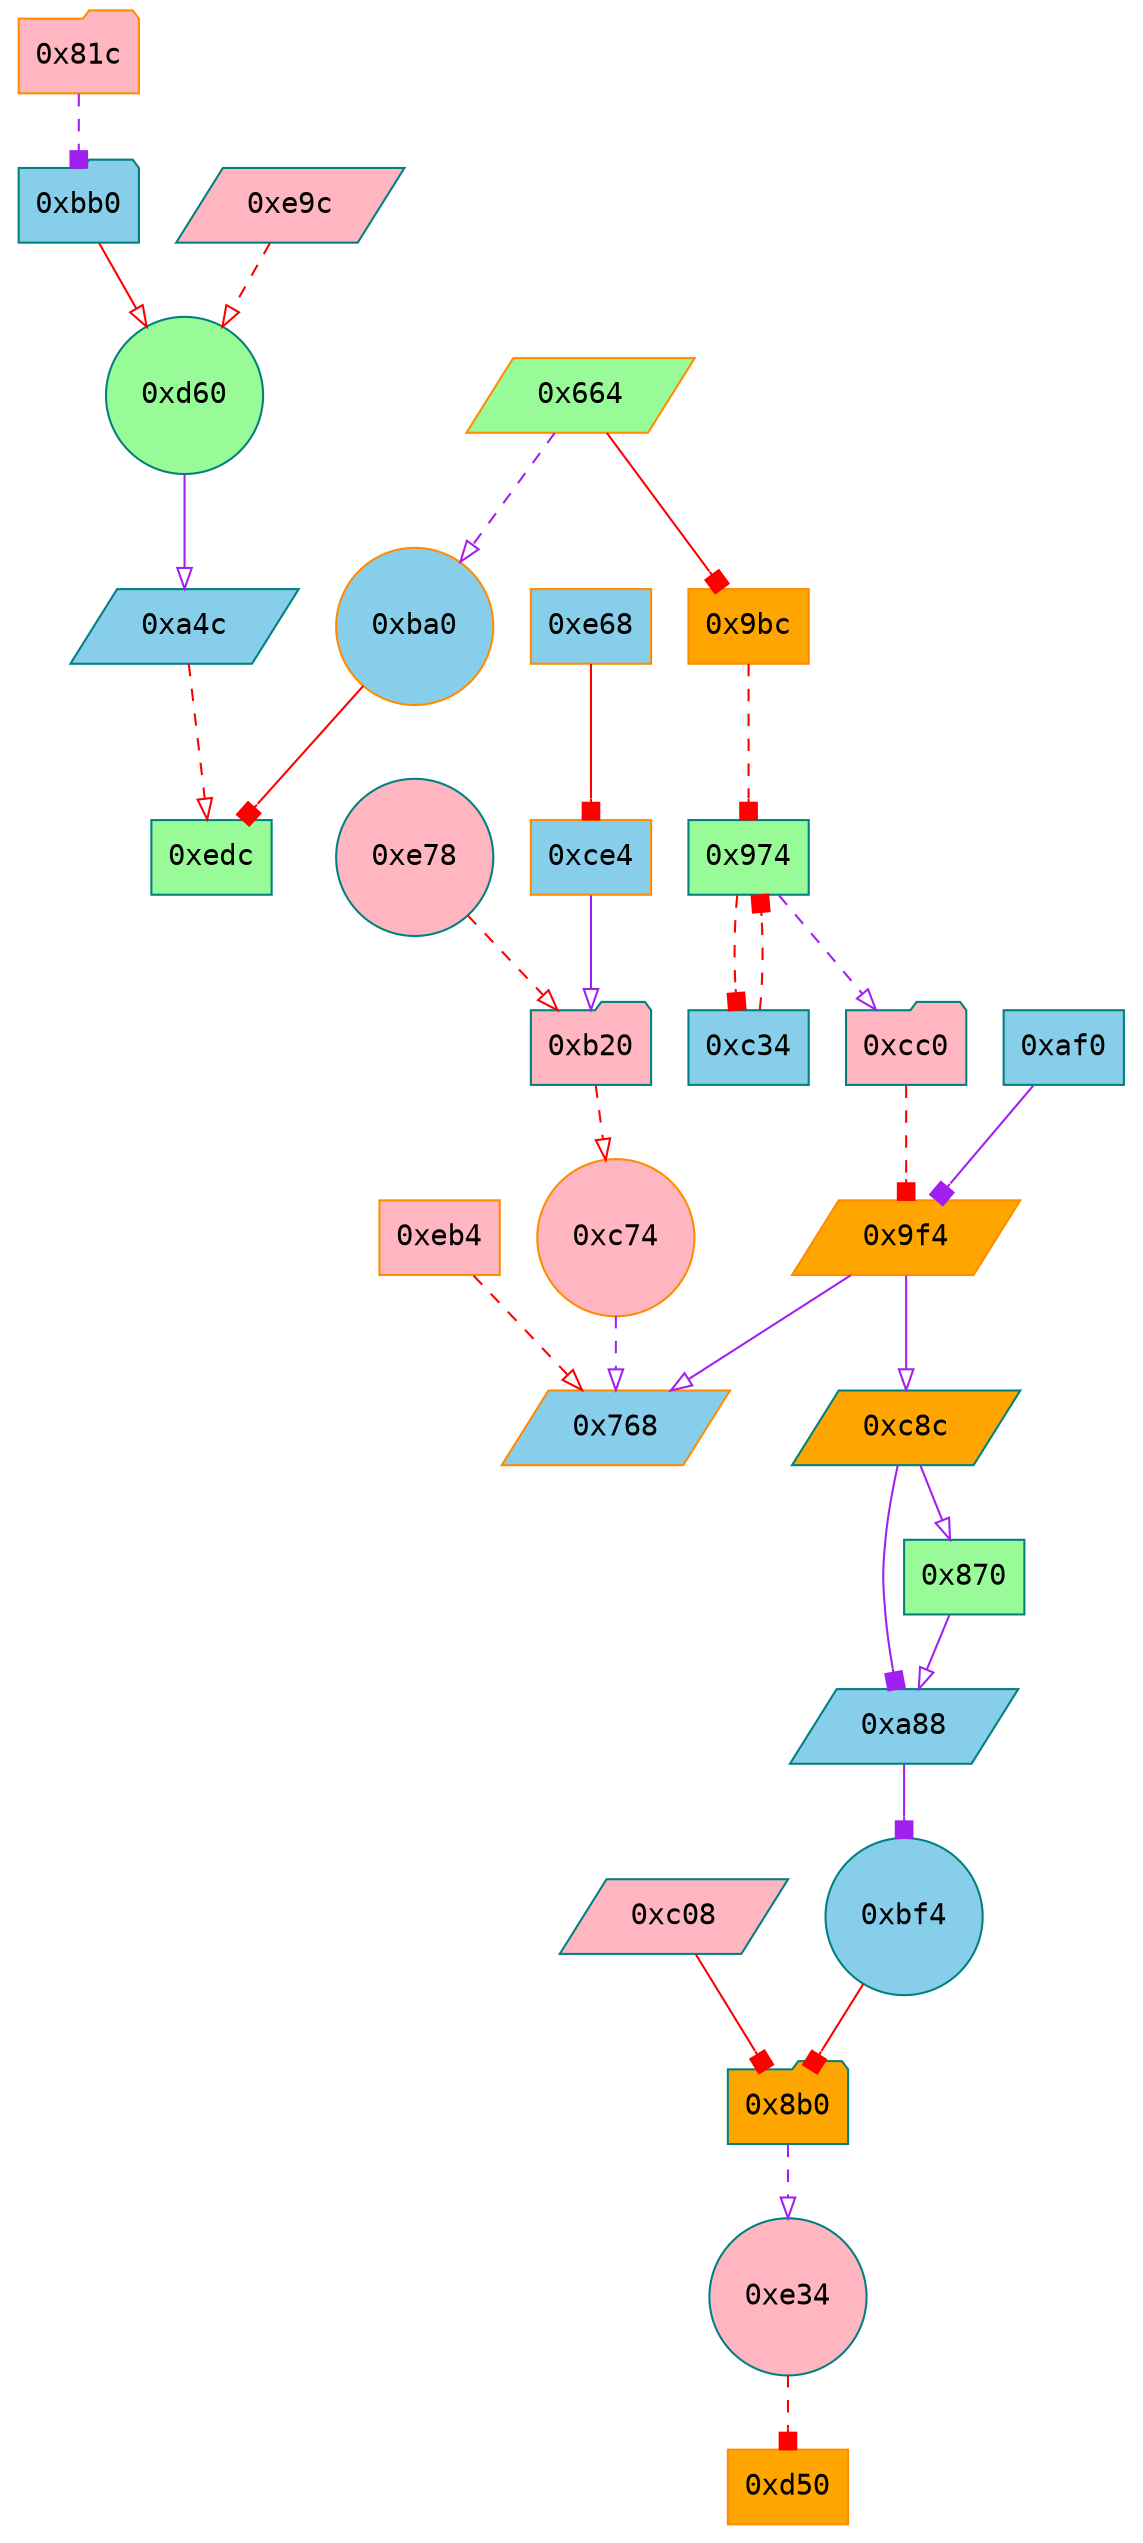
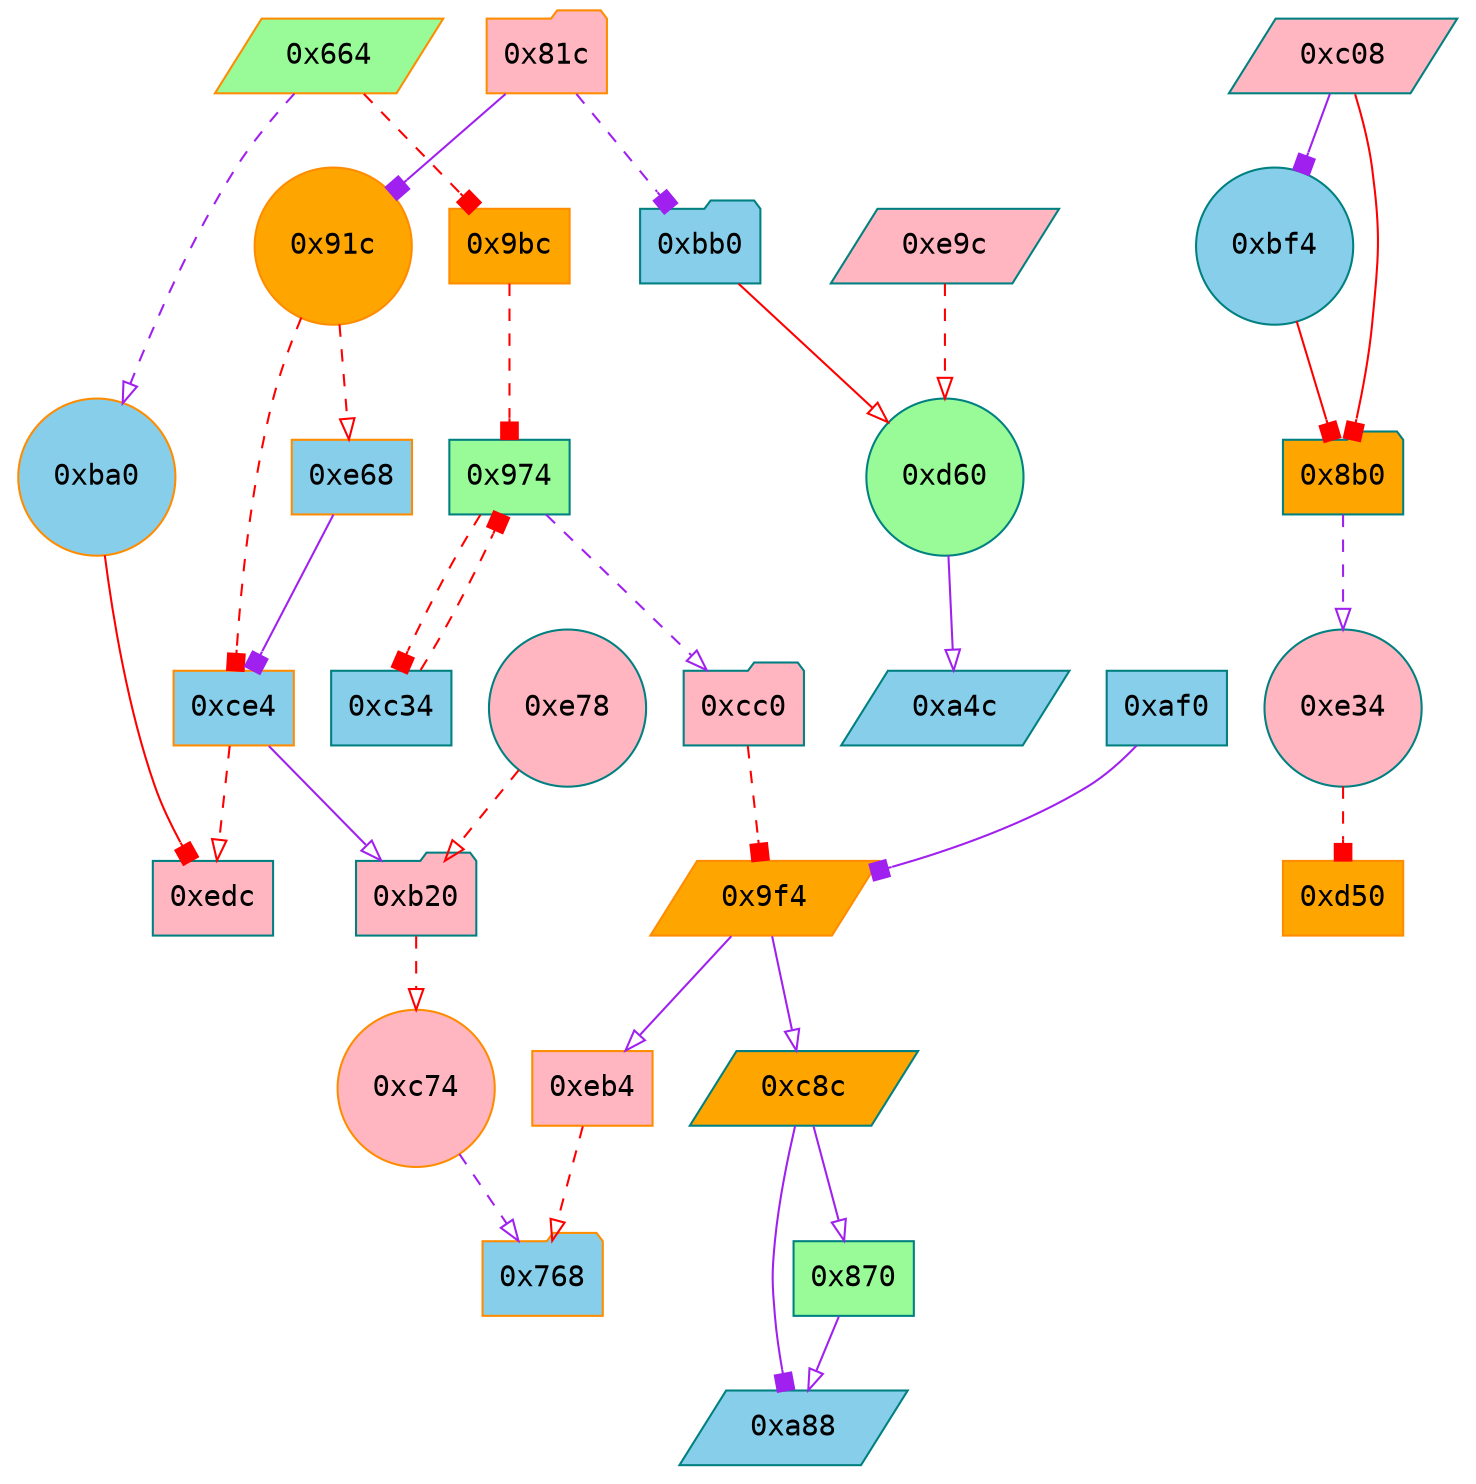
none -> (333, 246)
(658, 502) -> (412, 143)
(197, 731) -> (224, 793)
(591, 731) -> (298, 583)
(212, 857) -> (213, 898)
(770, 1327) -> (686, 986)
(616, 1428) -> (543, 1279)
(904, 1791) -> (1319, 123)
